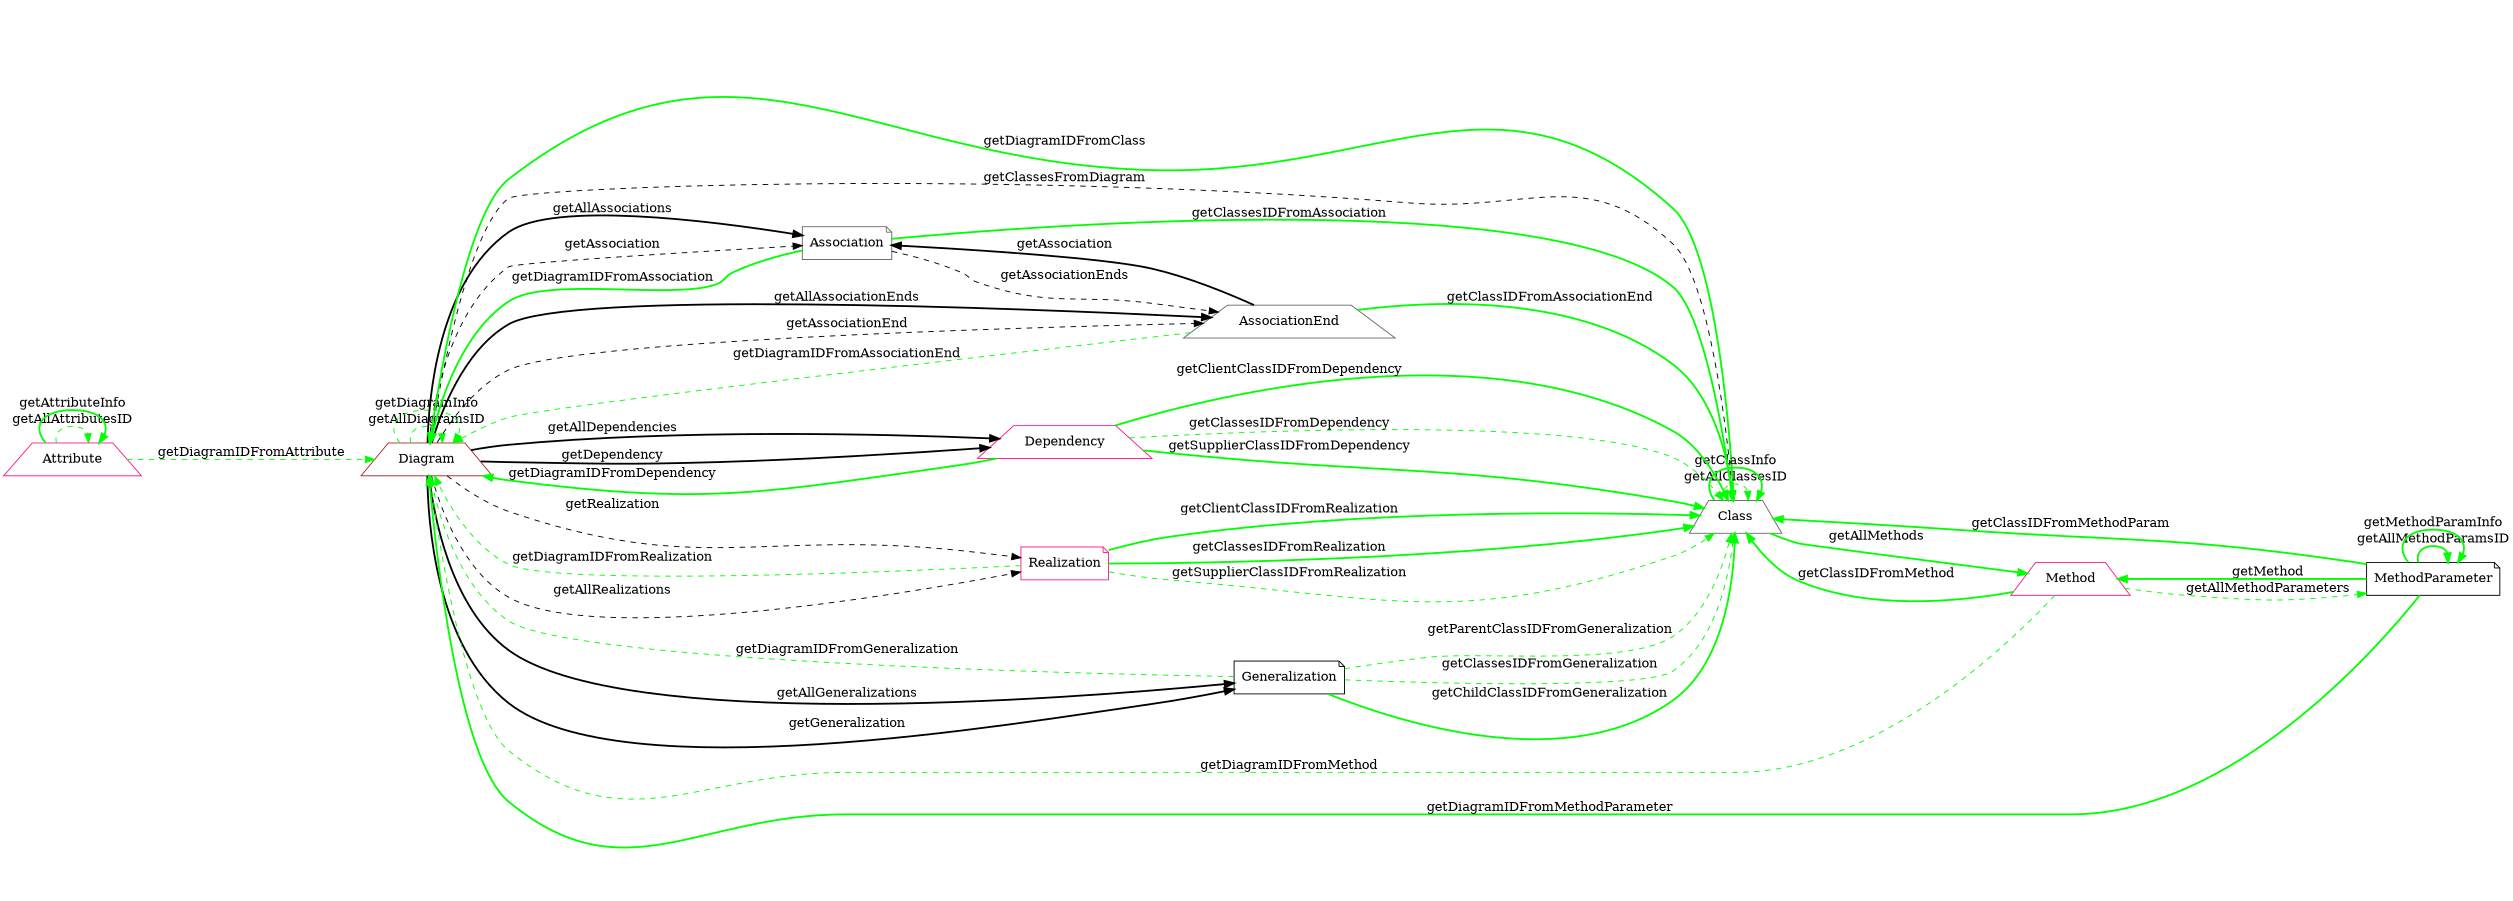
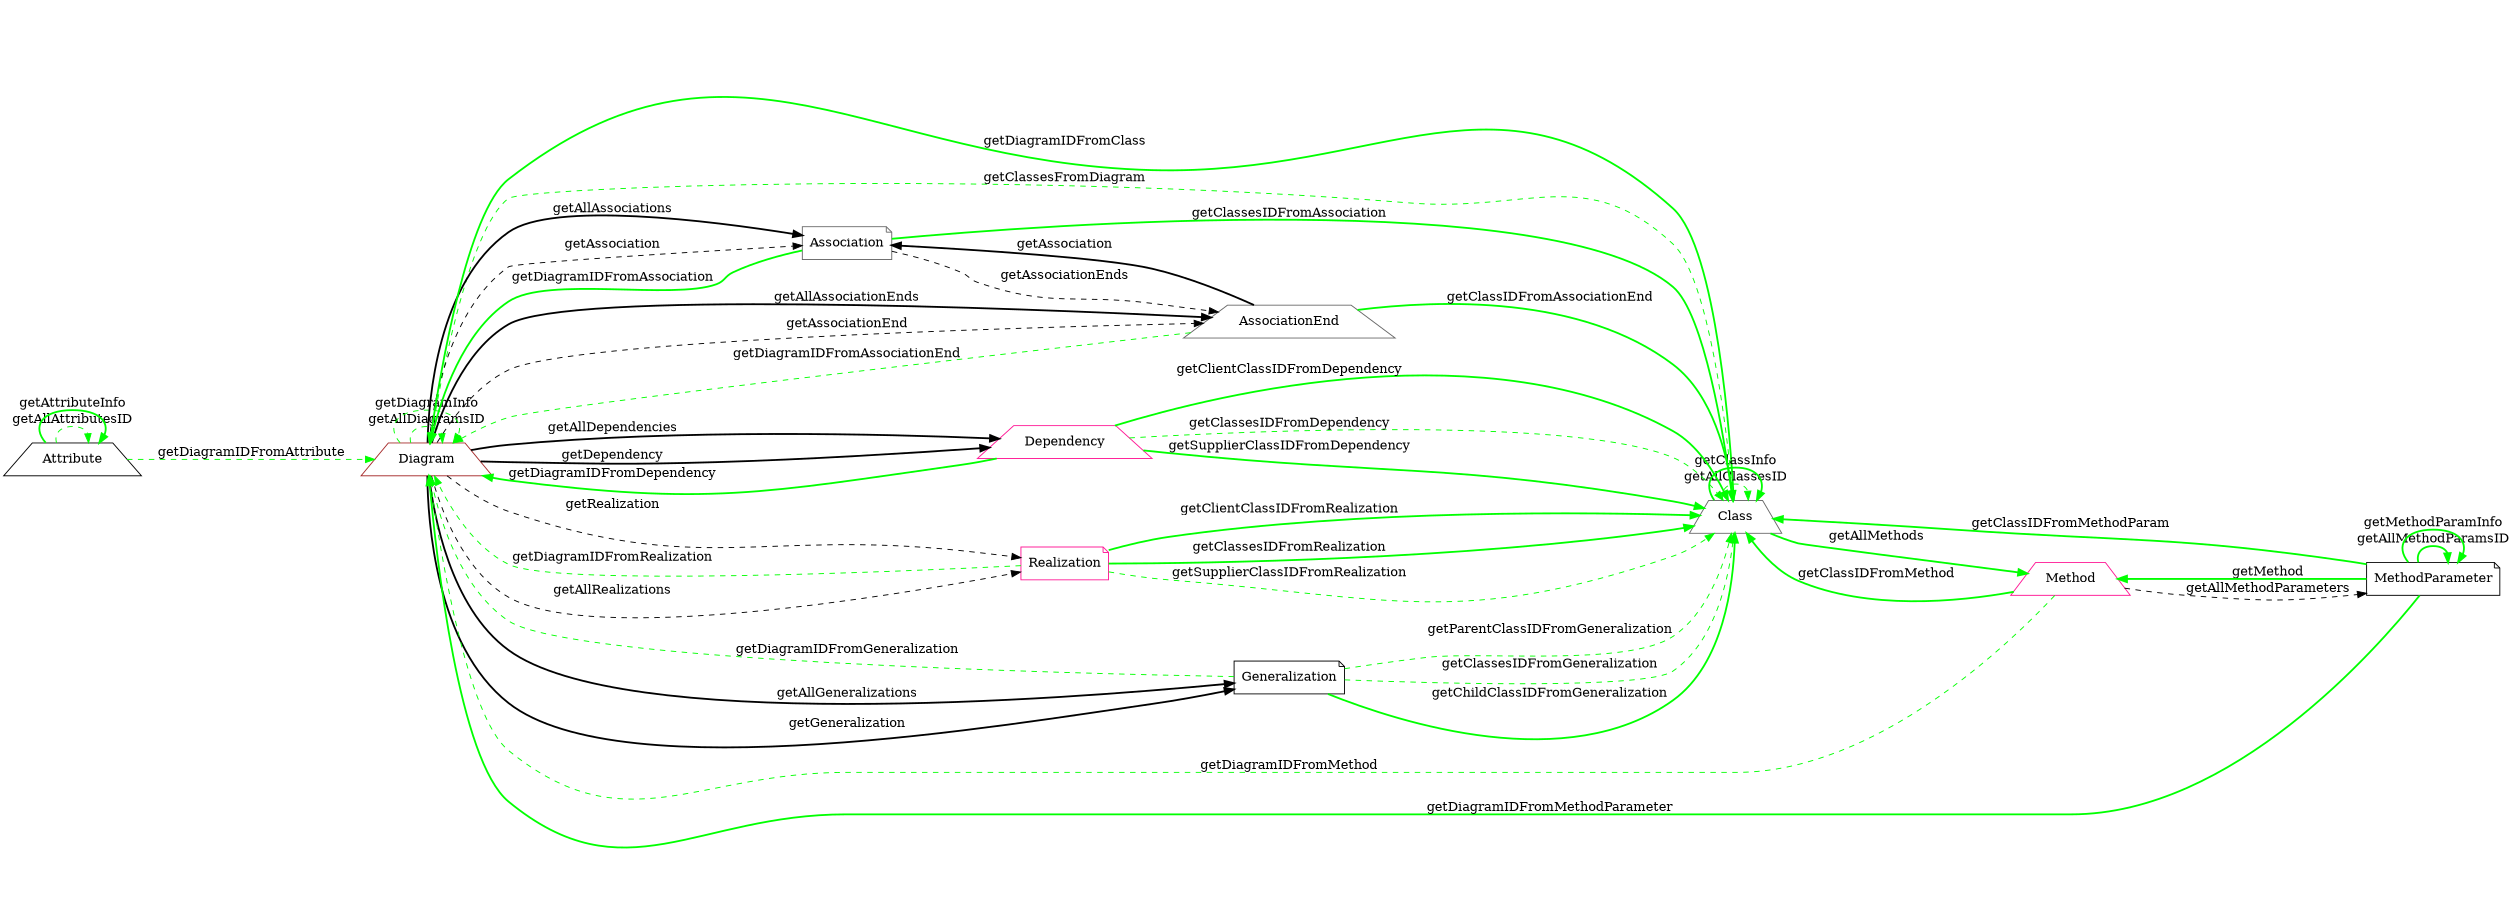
(1096, 186) -> (1096, 186)
(73, 459) -> (73, 459)
(2241, 599) -> (2241, 599)
